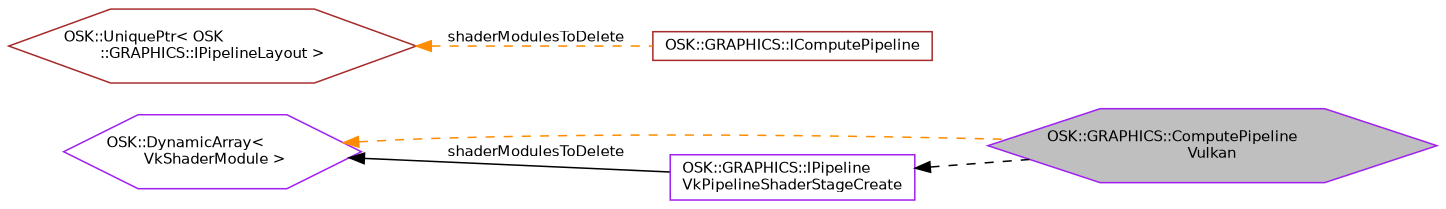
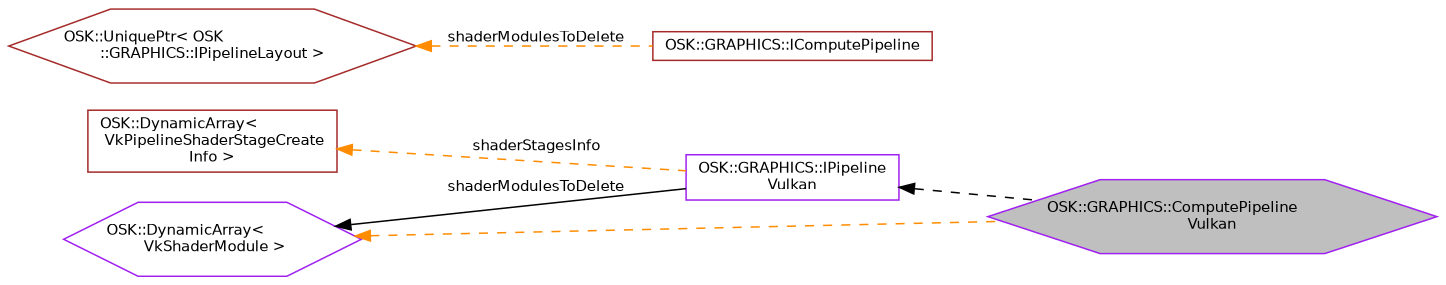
none -> (212, 141)
(793, 177) -> (793, 177)
